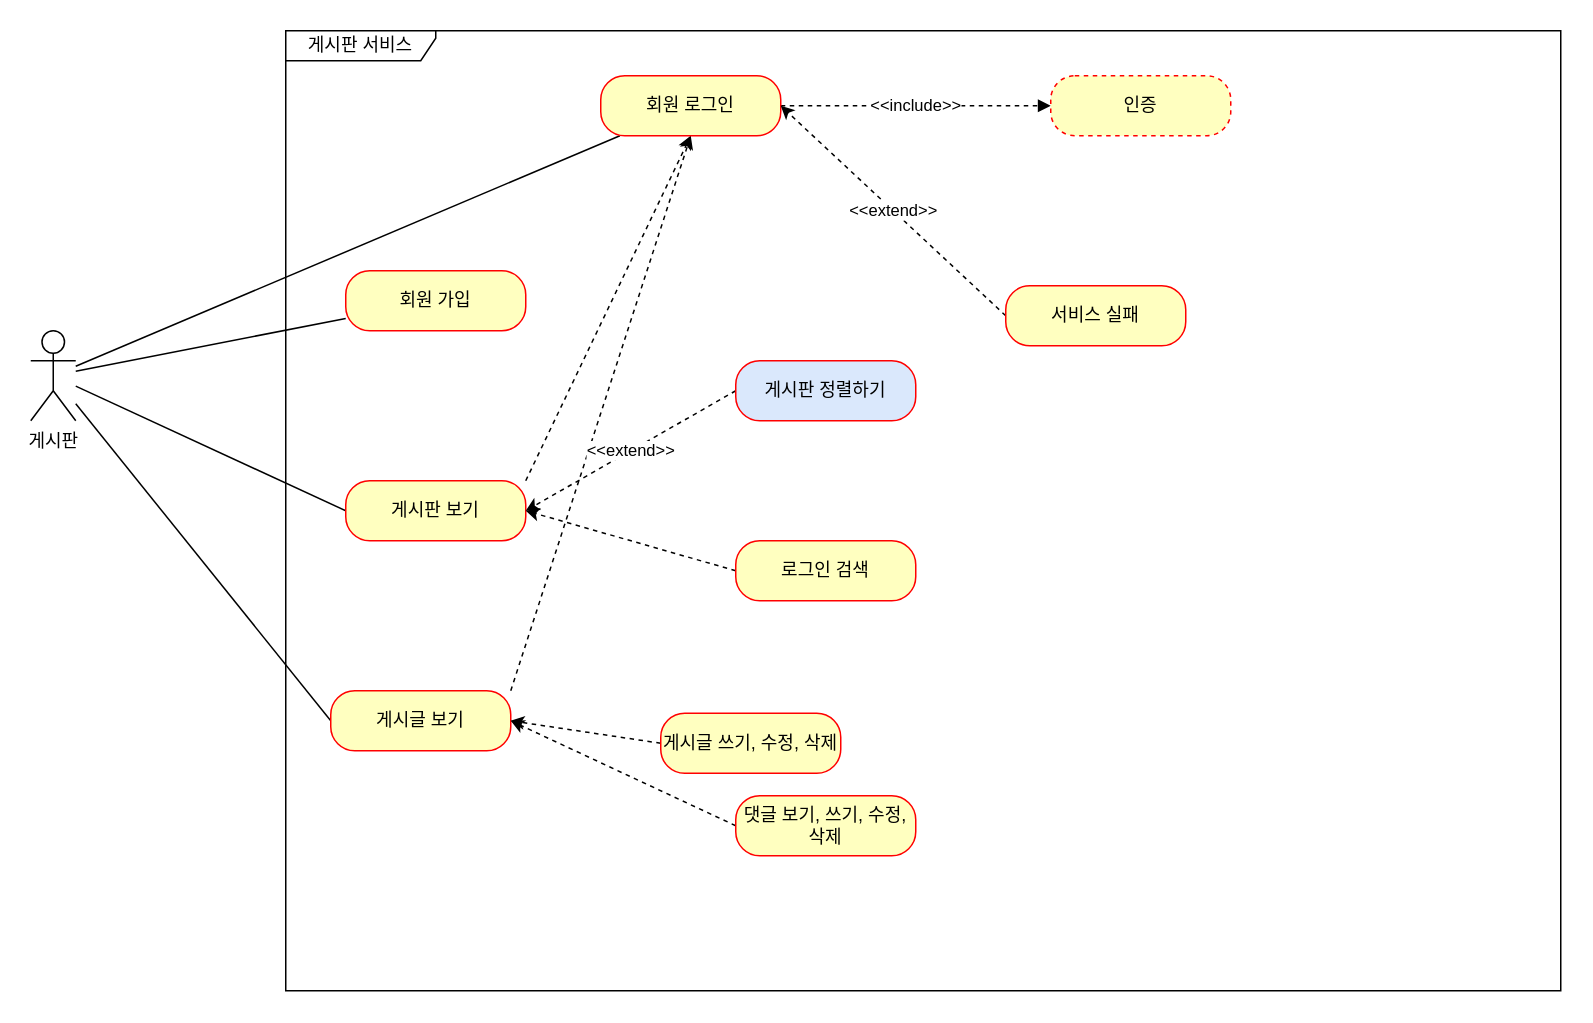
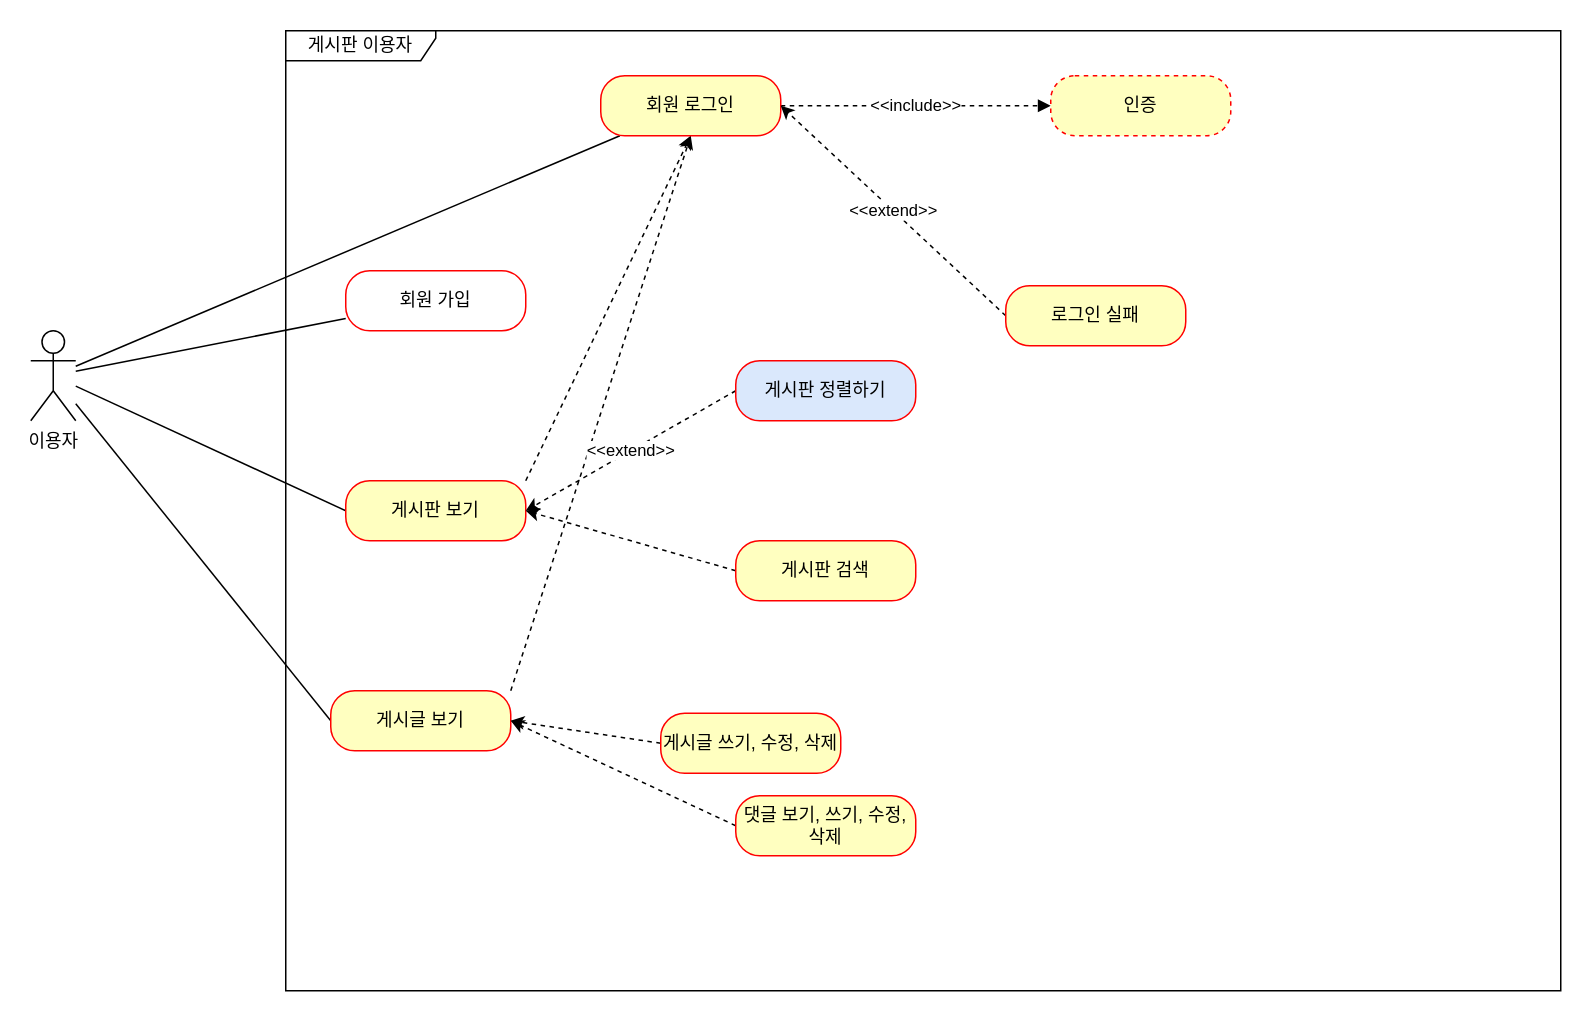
(361, 46) -> (361, 46)
(436, 301) -> (436, 301)
(1096, 316) -> (1096, 316)
(54, 442) -> (54, 442)
(826, 571) -> (826, 571)
